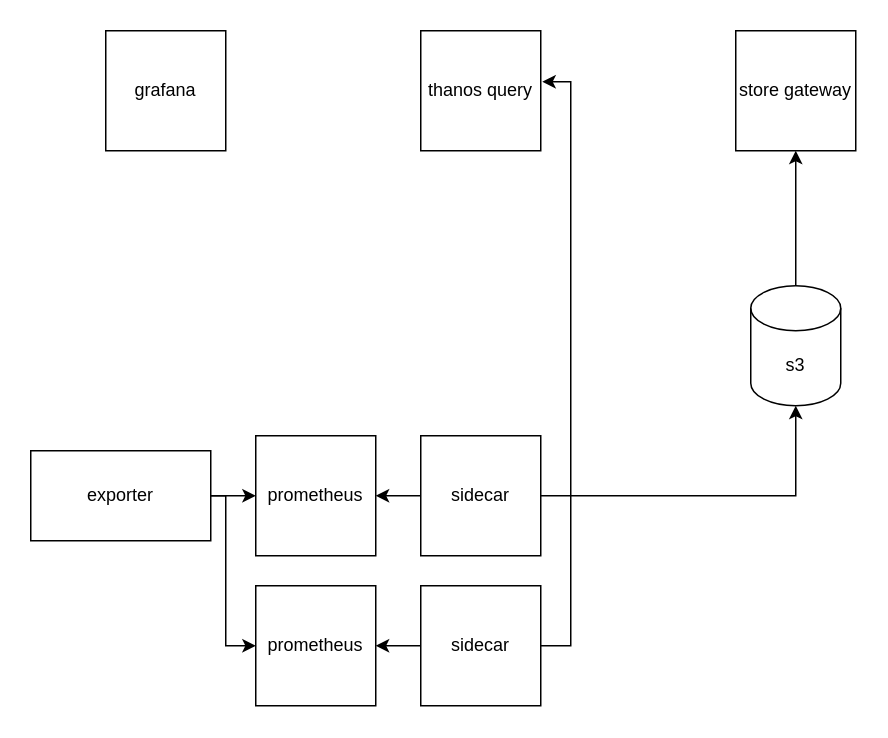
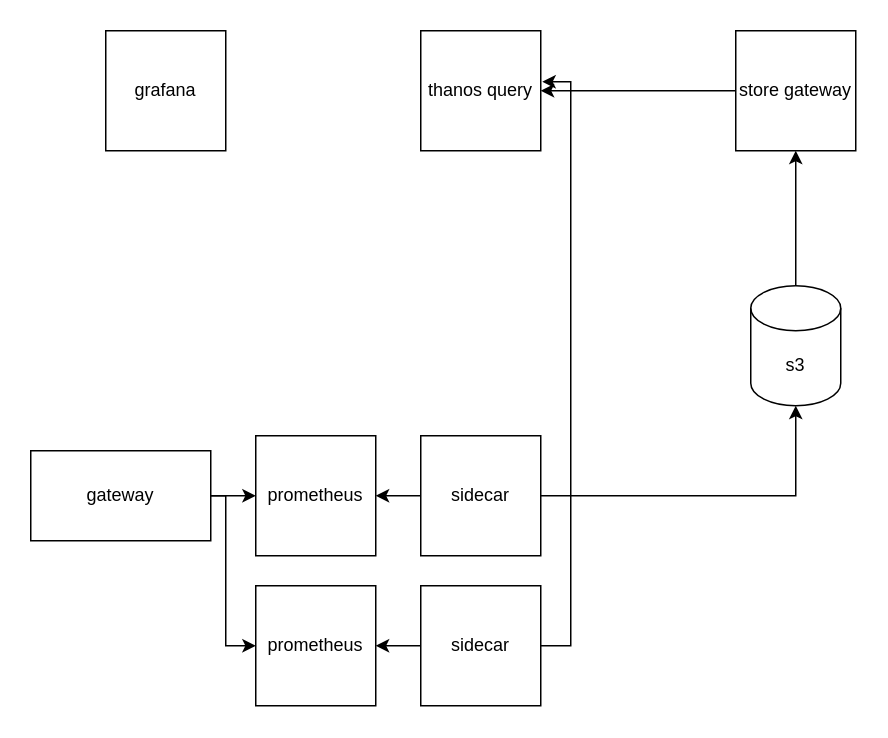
none -> (644, 91)
(121, 496) -> (121, 496)
